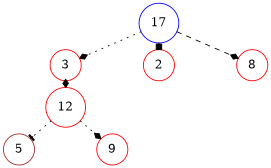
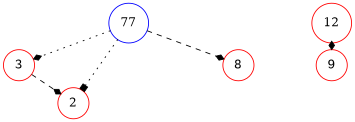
(159, 23) -> (129, 23)
(66, 81) -> (43, 82)
(19, 149) -> none
